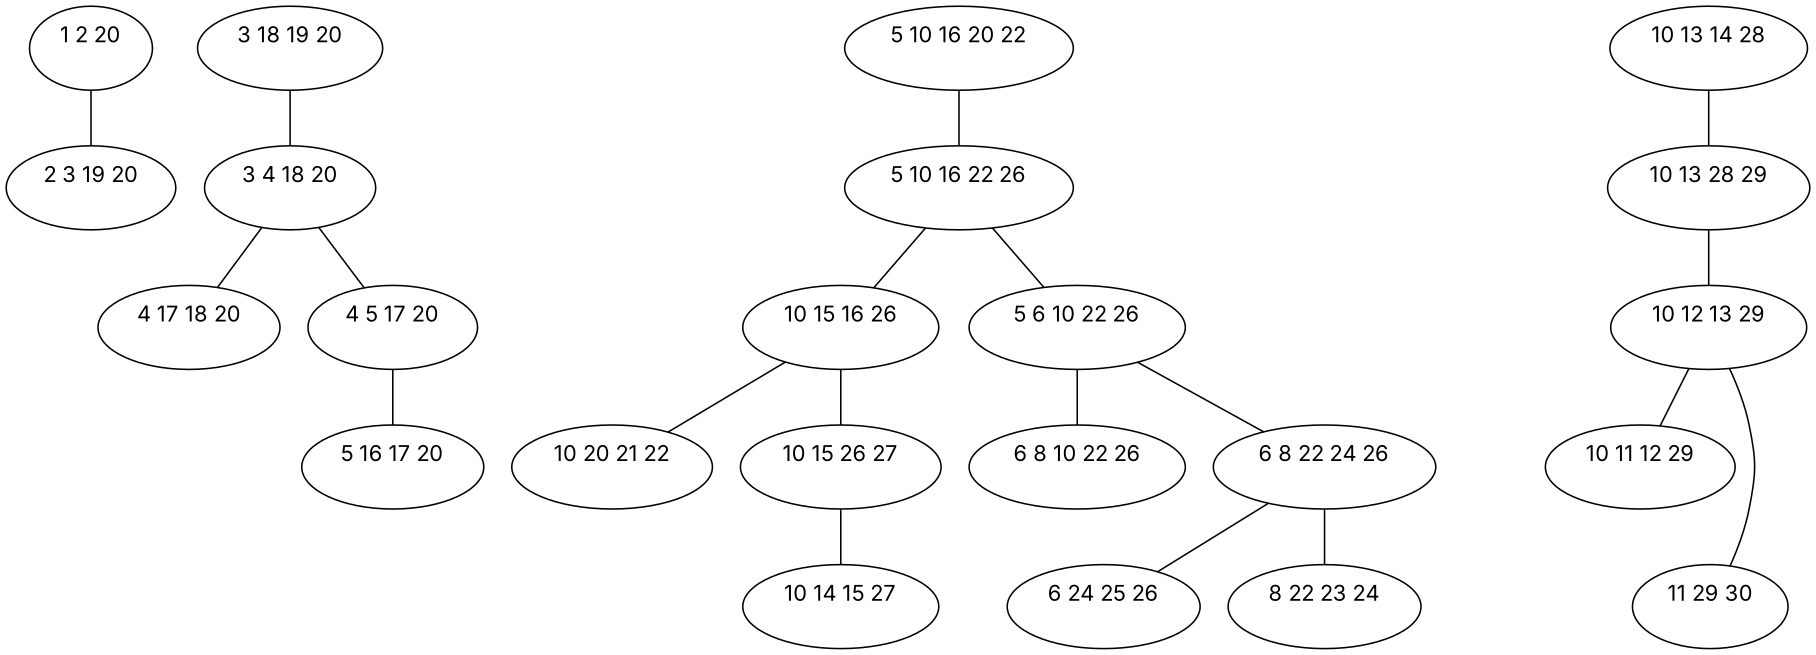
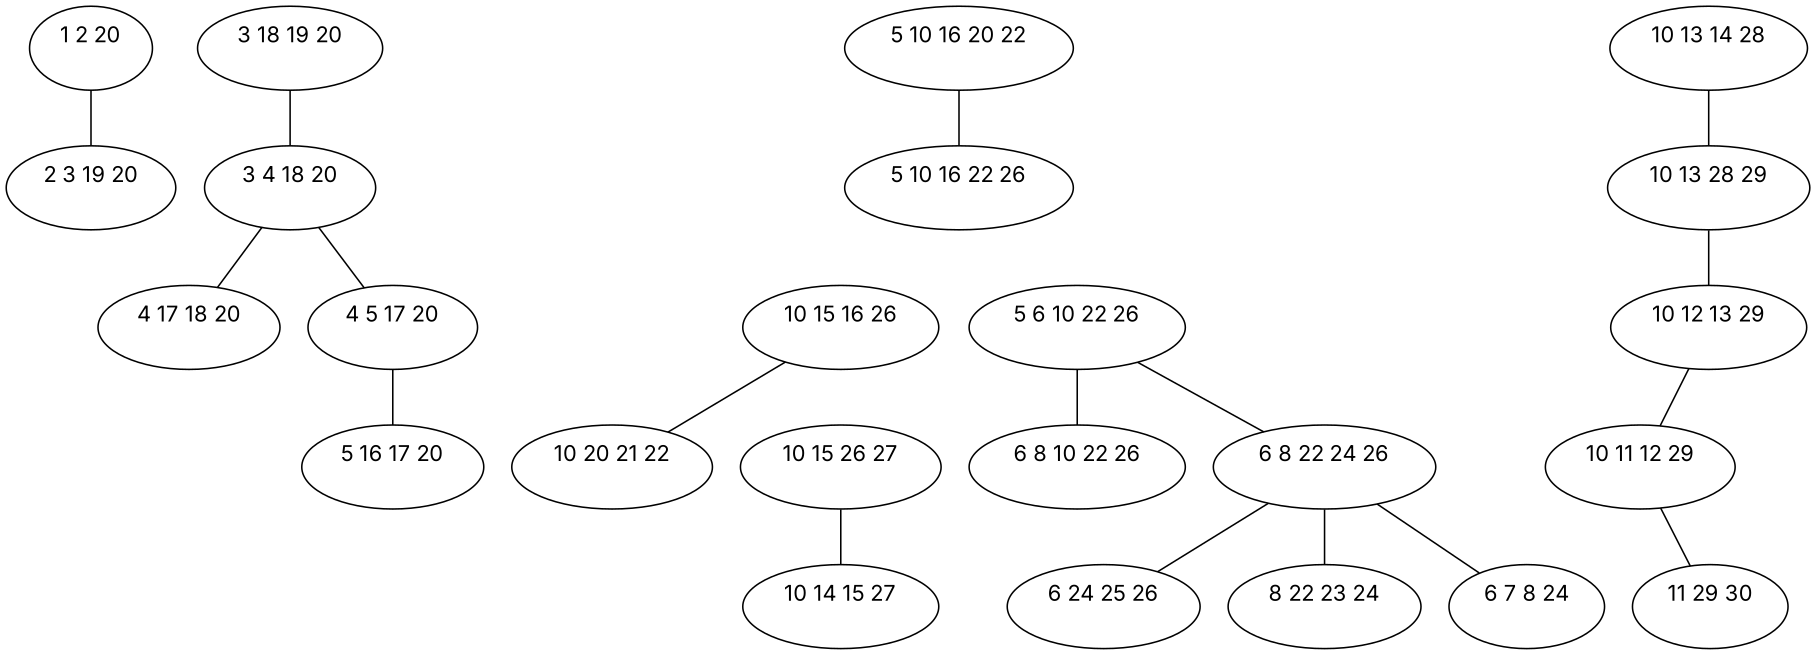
(900, 258) -> none
(1018, 258) -> none
(841, 397) -> none
(1755, 467) -> (1675, 537)
none -> (1527, 607)
